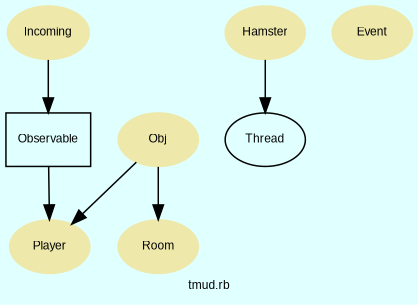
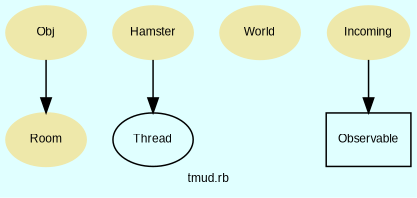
none -> (260, 33)
(372, 33) -> none
(50, 247) -> none
